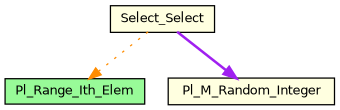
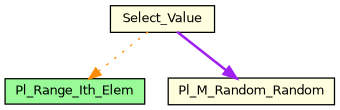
(162, 19) -> (162, 19)
(251, 91) -> (251, 91)
